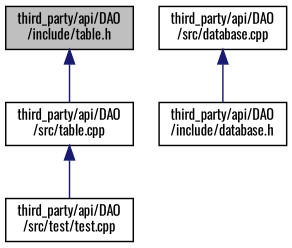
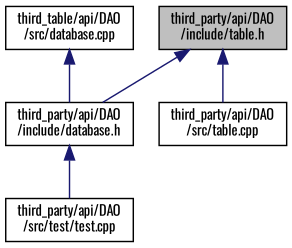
(223, 28) -> (70, 28)
none -> (140, 80)
(70, 179) -> (70, 179)
